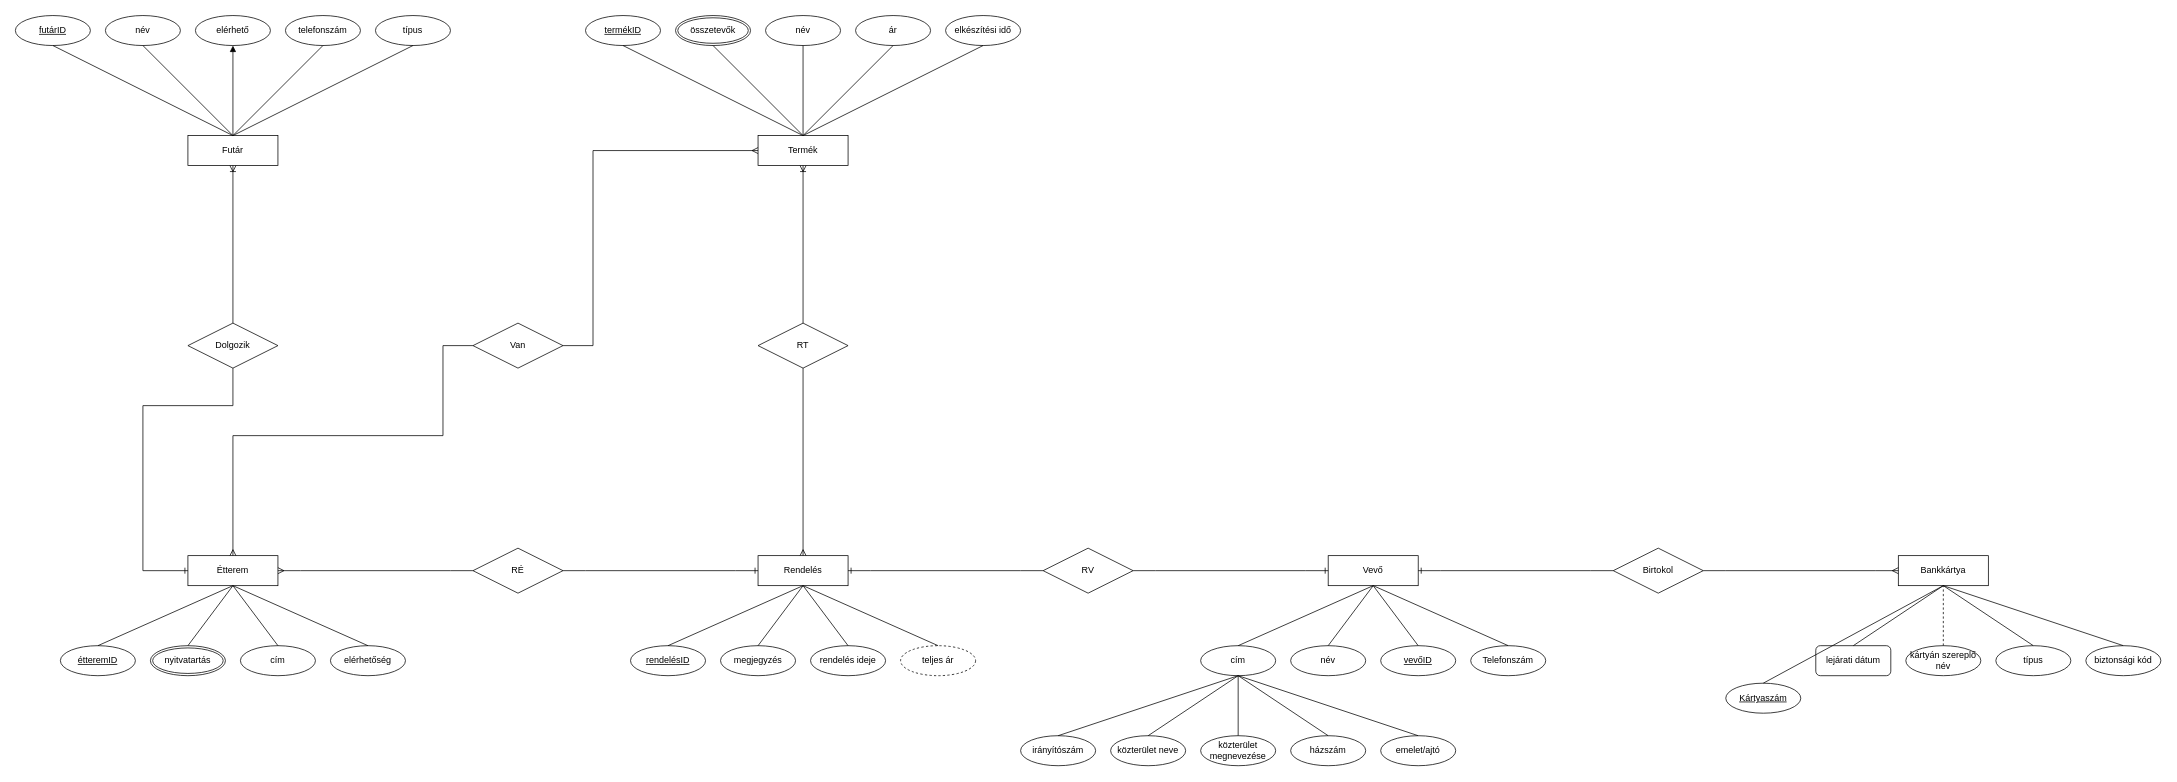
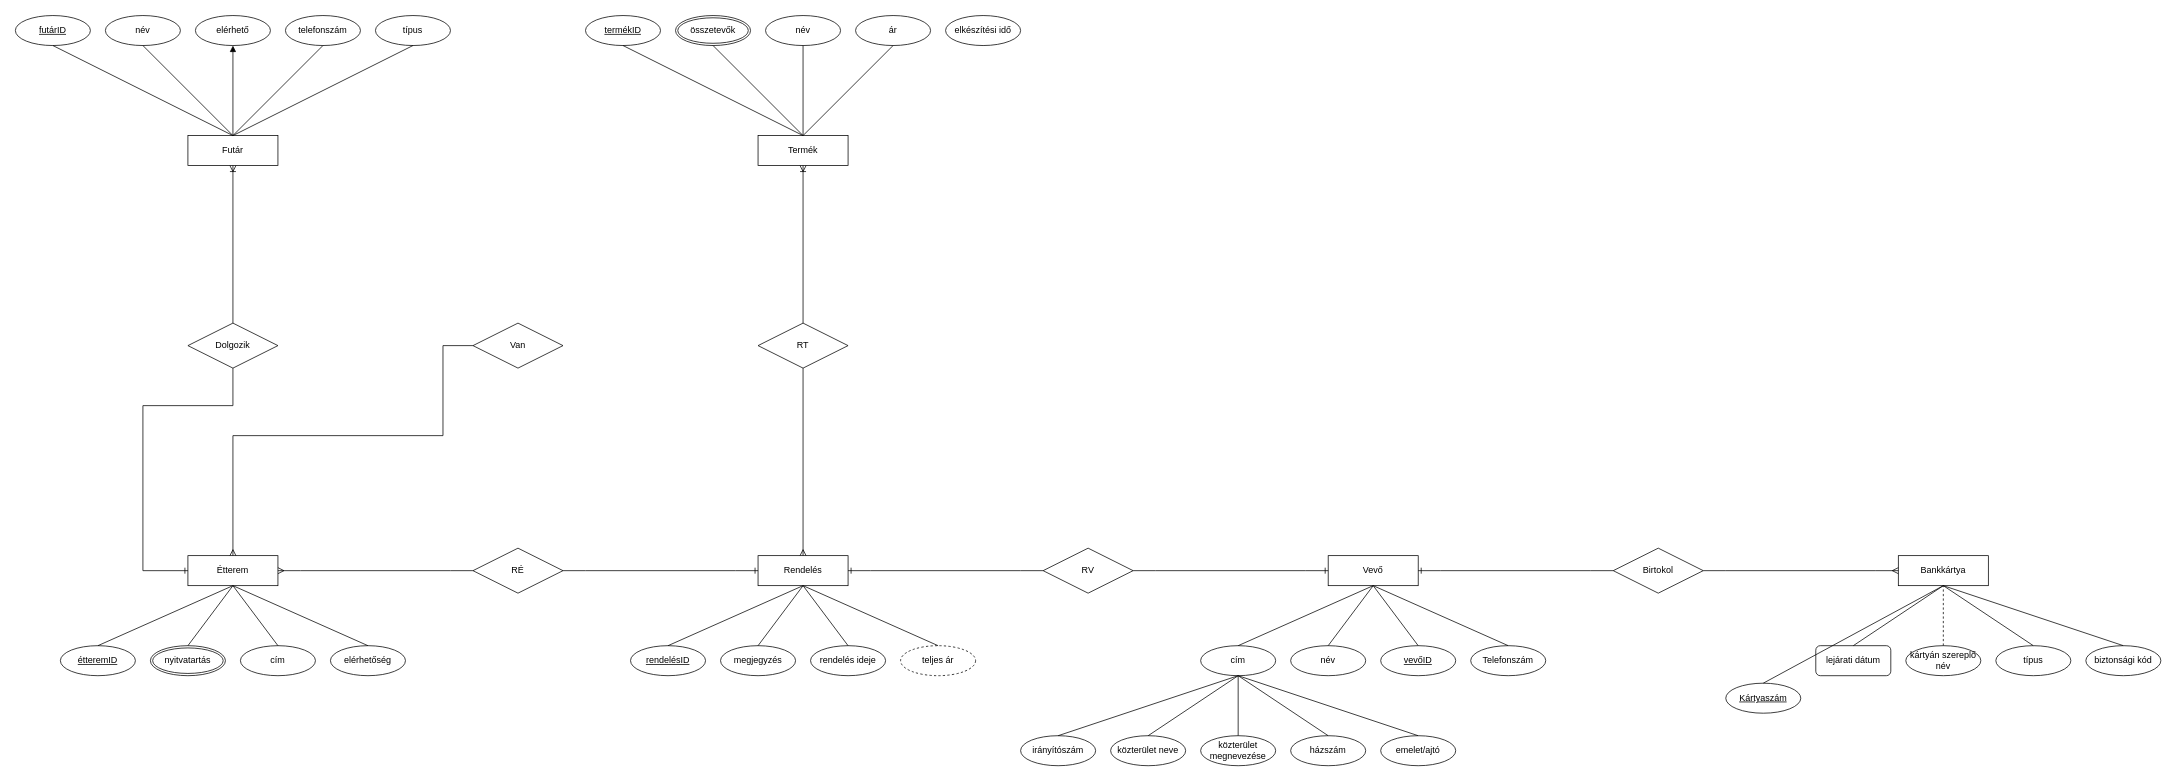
(894, 90) -> none
(674, 150) -> none
